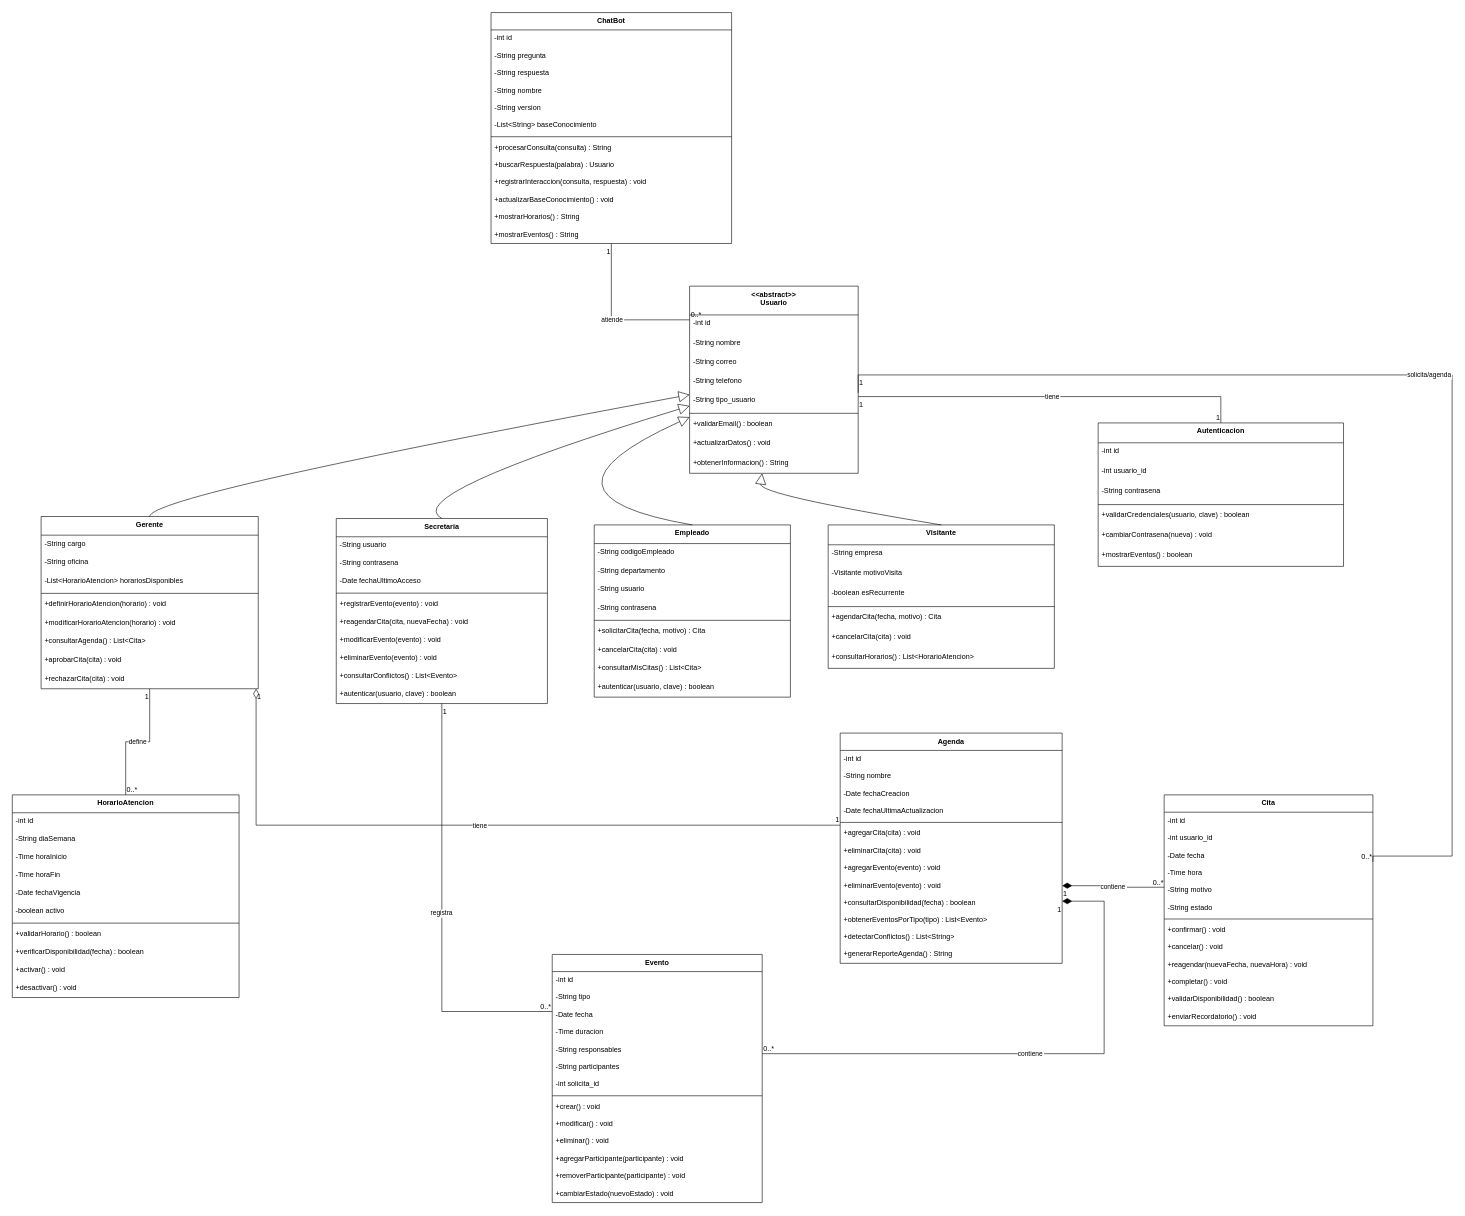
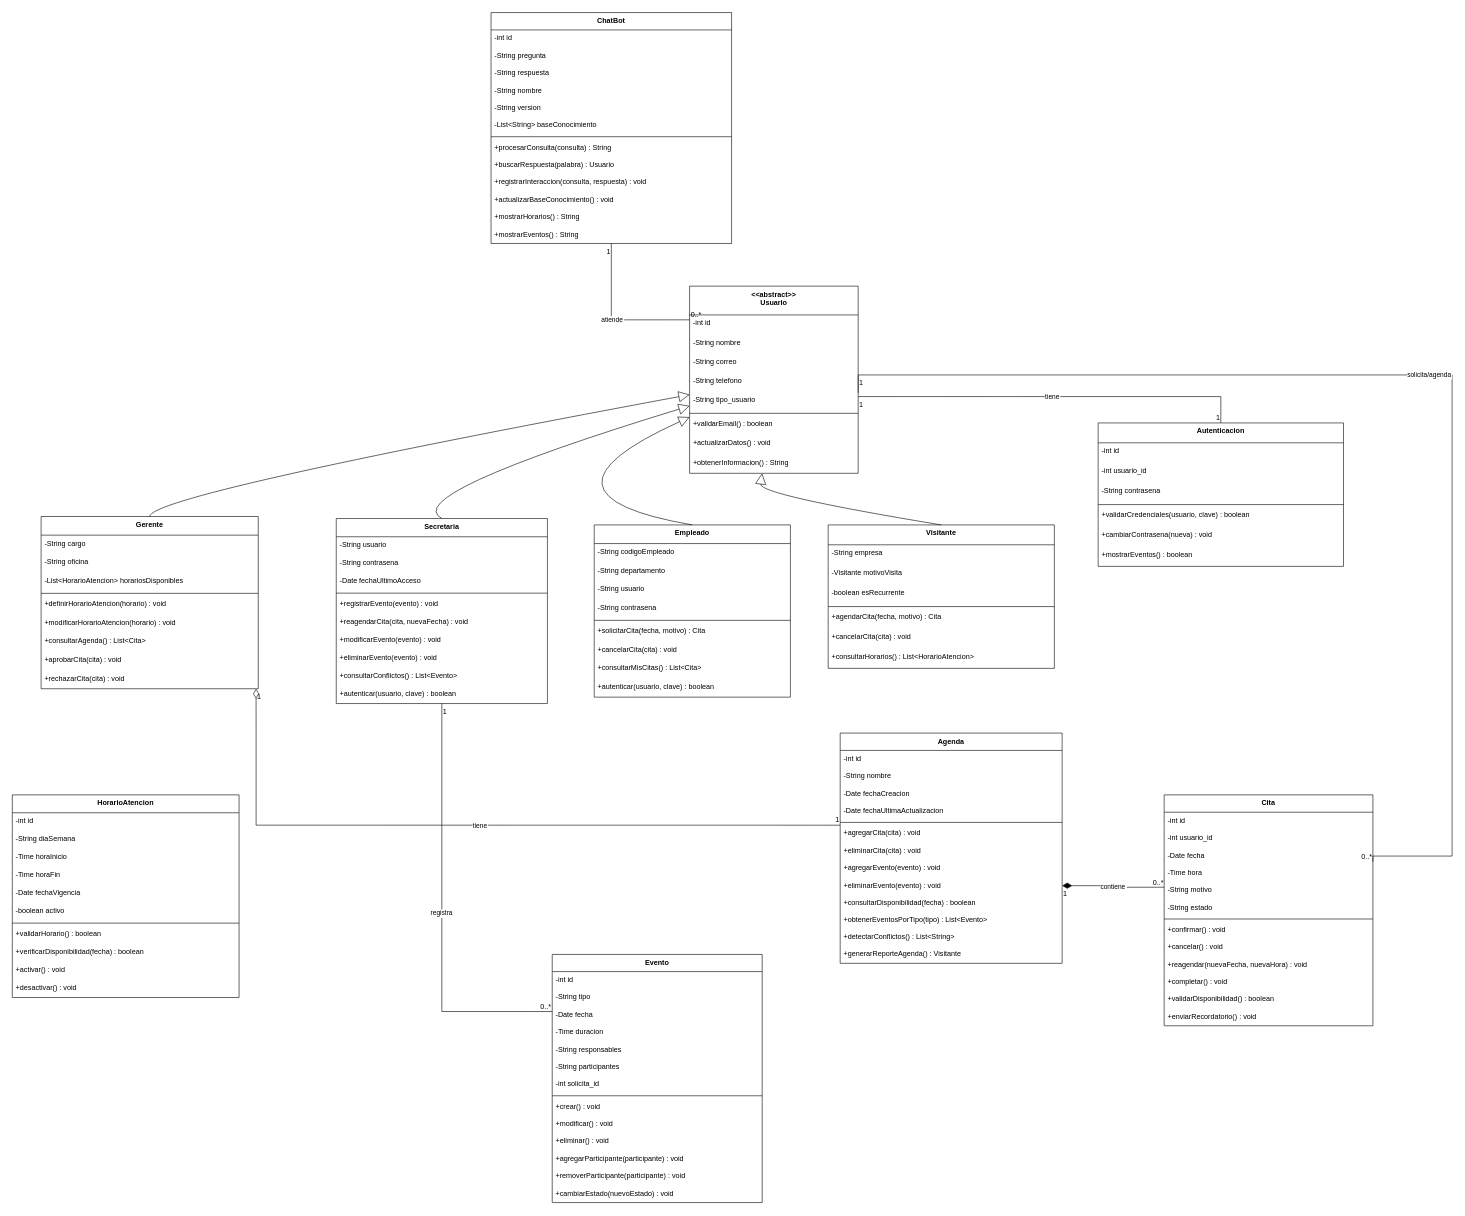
(138, 742) -> none
(904, 954) -> (909, 954)
(936, 1054) -> none
